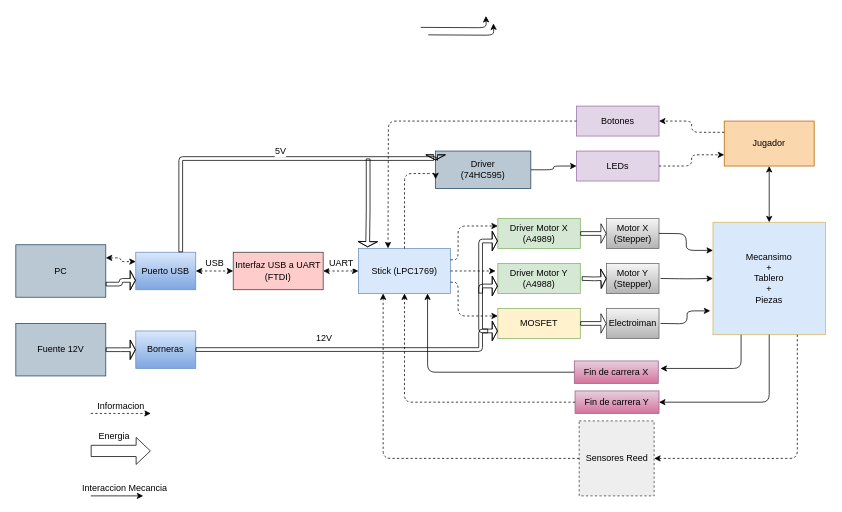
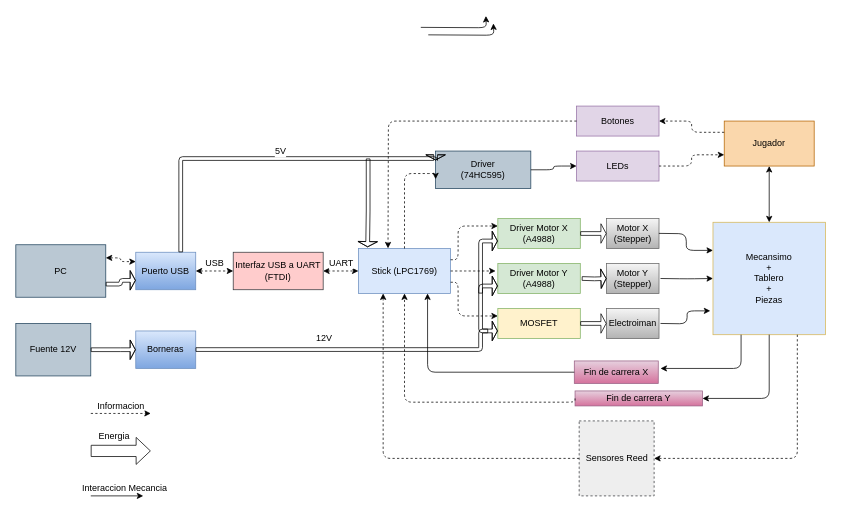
(539, 234) -> (539, 234)
(60, 350) -> (53, 350)
(617, 402) -> (639, 399)
